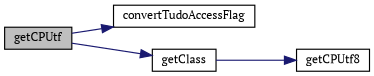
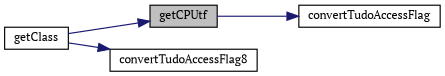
(106, 48) -> (103, 28)
(333, 60) -> (184, 60)
